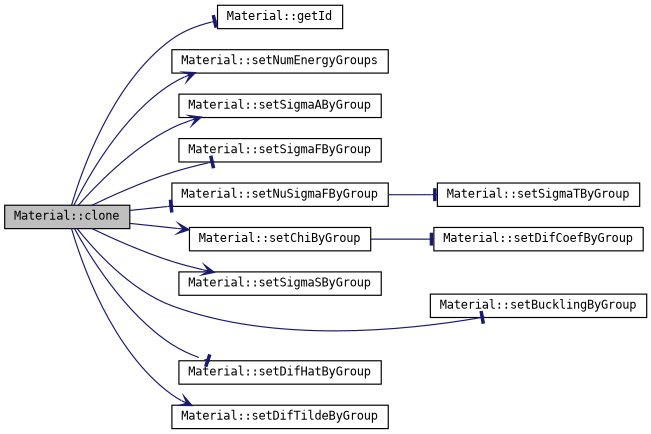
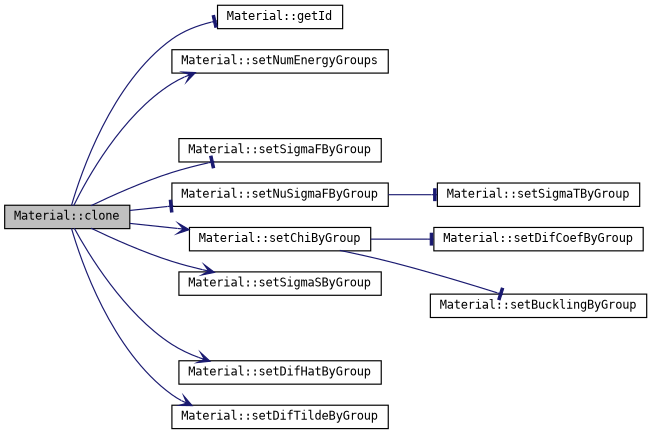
(280, 106) -> none
(126, 303) -> (126, 303)
(262, 326) -> (419, 270)
